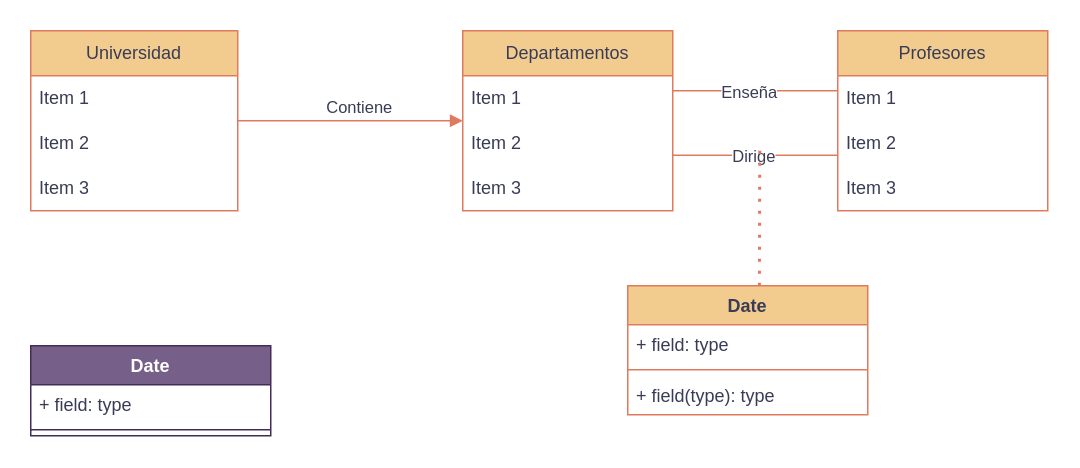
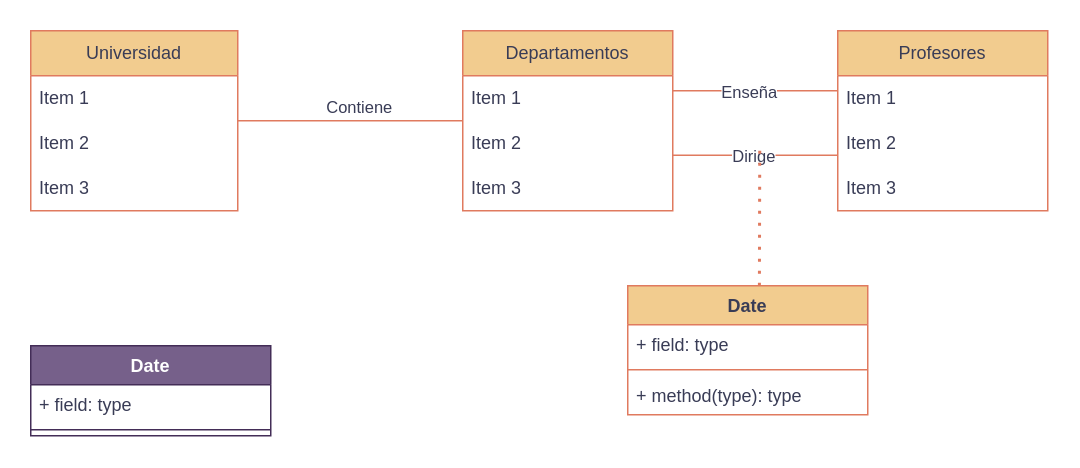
(449, 121) -> (454, 121)
(721, 397) -> (731, 397)
